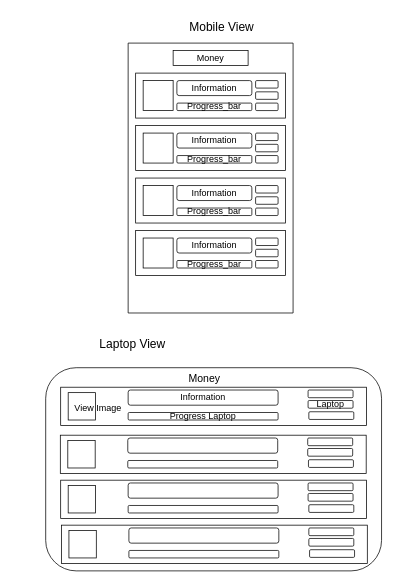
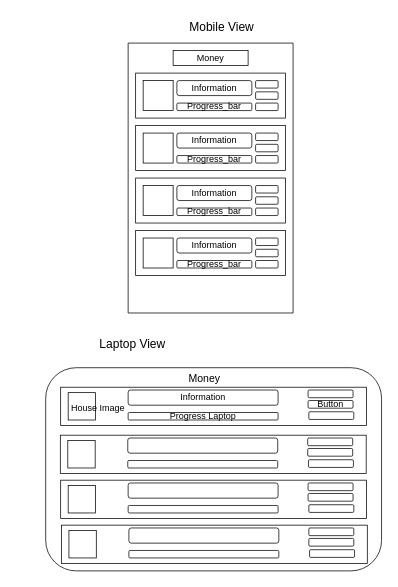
(330, 405) -> (330, 405)
(98, 408) -> (98, 408)
